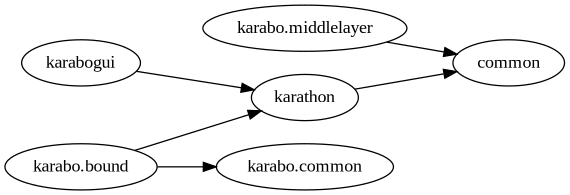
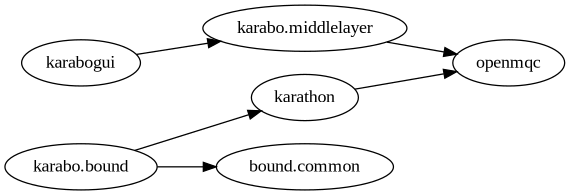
(509, 63) -> (509, 63)
(189, 80) -> (172, 49)
(305, 167) -> (305, 167)
